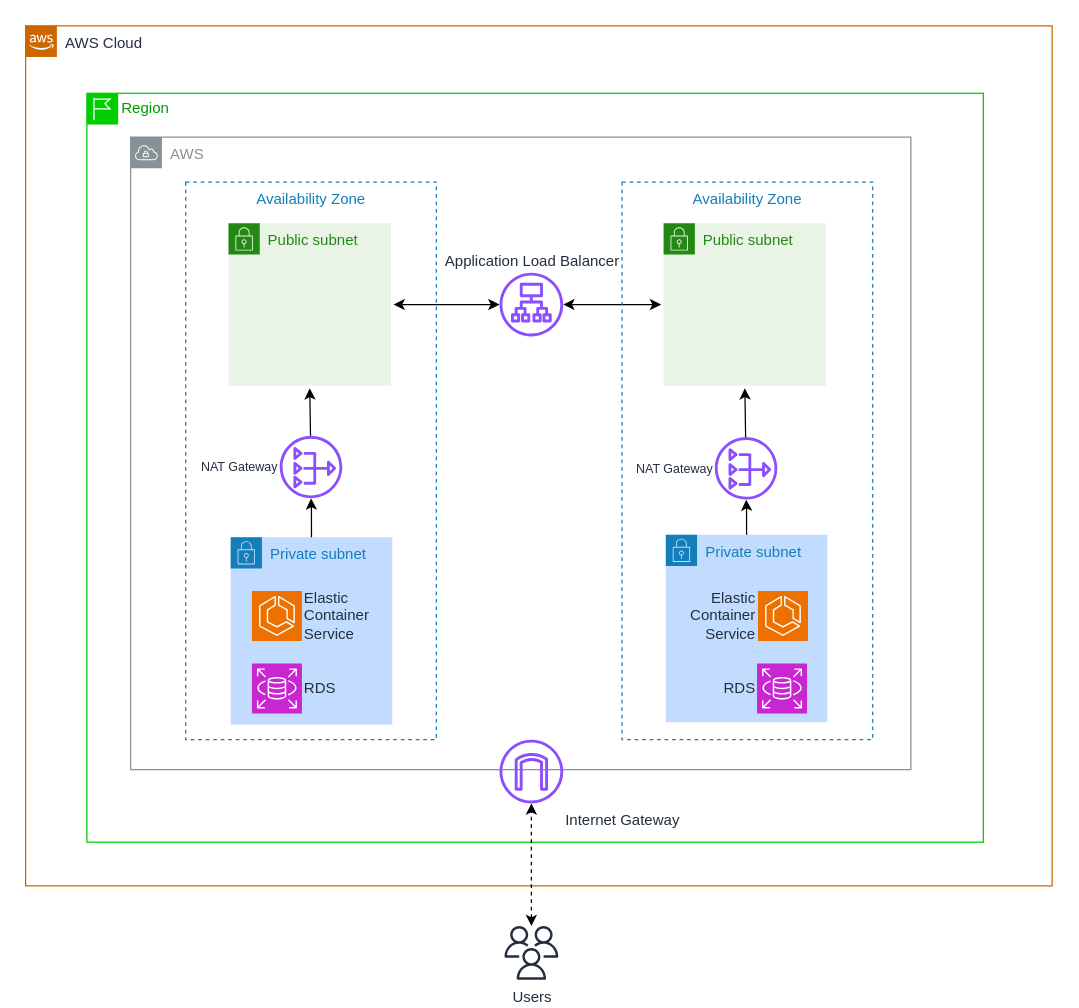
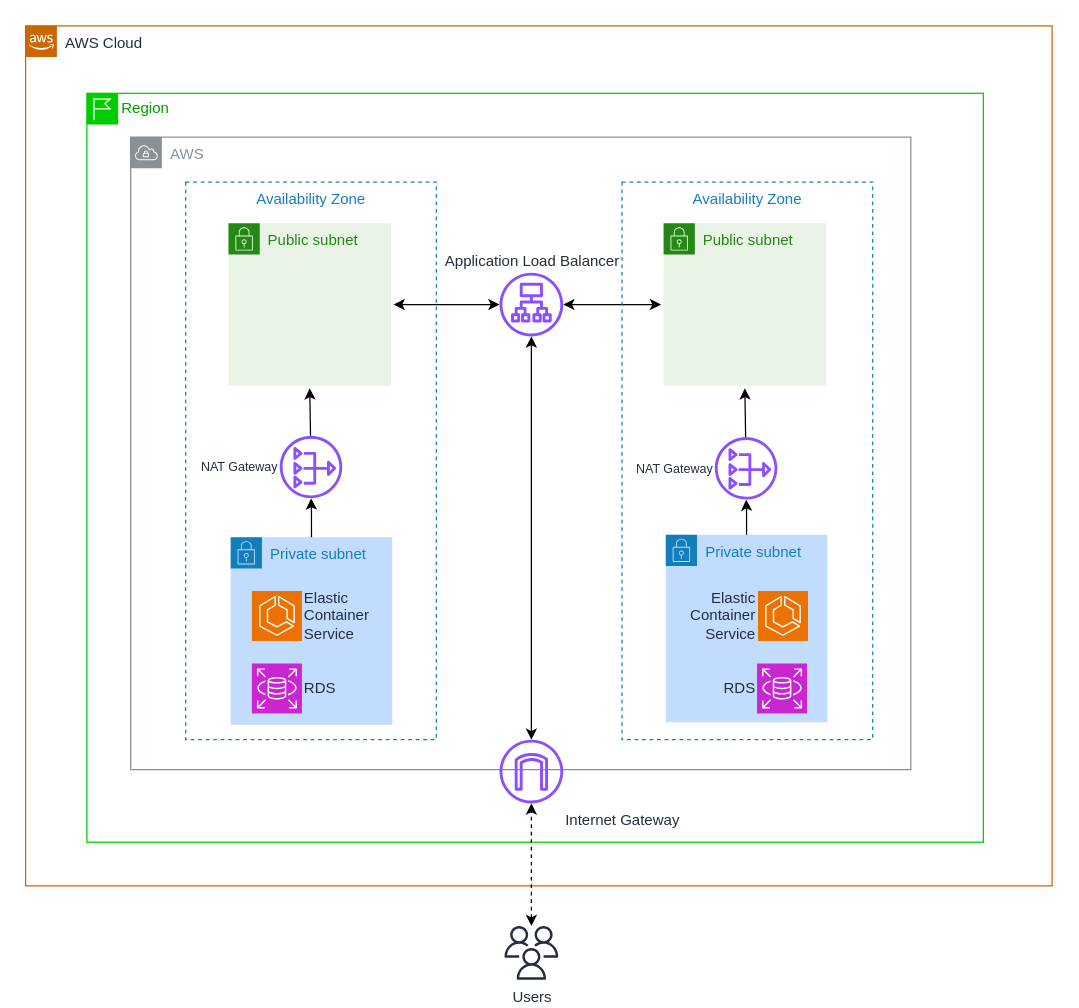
none -> (531, 538)
